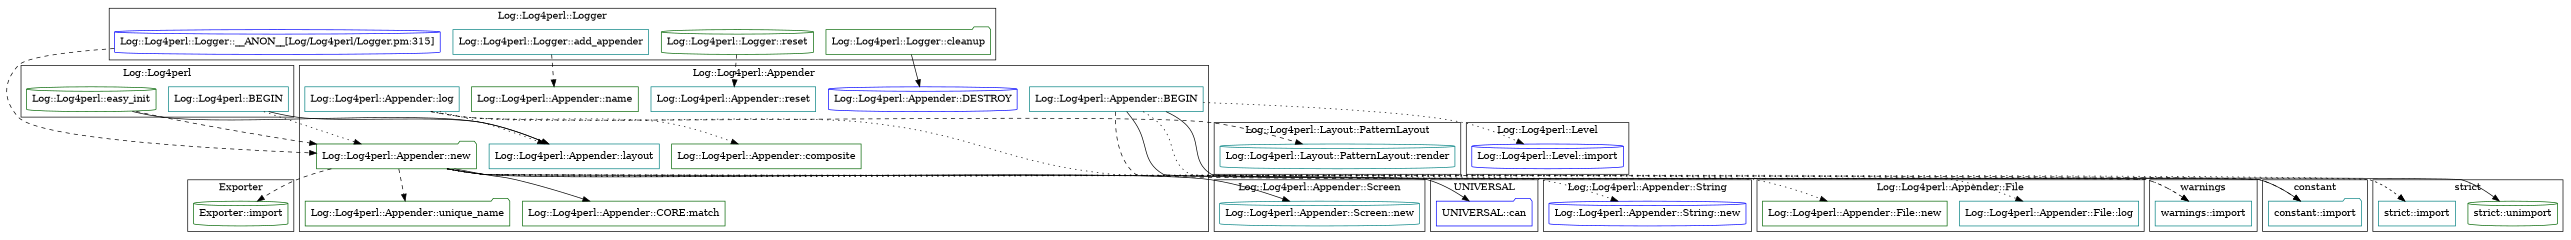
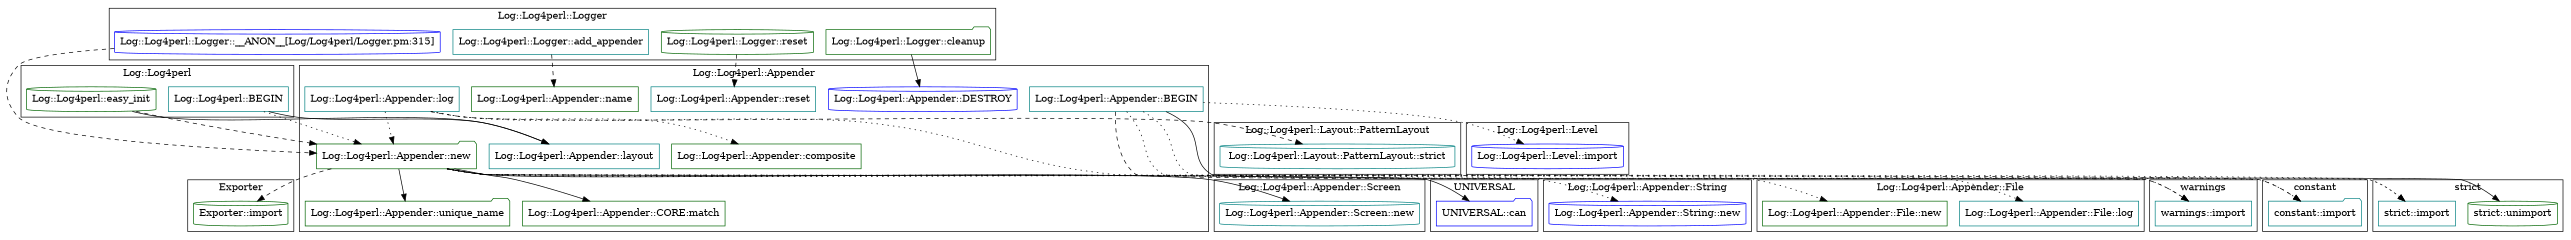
(490, 125) -> (388, 124)
(1337, 156) -> (1337, 156)
(1694, 178) -> (1694, 178)
(401, 182) -> (401, 182)
